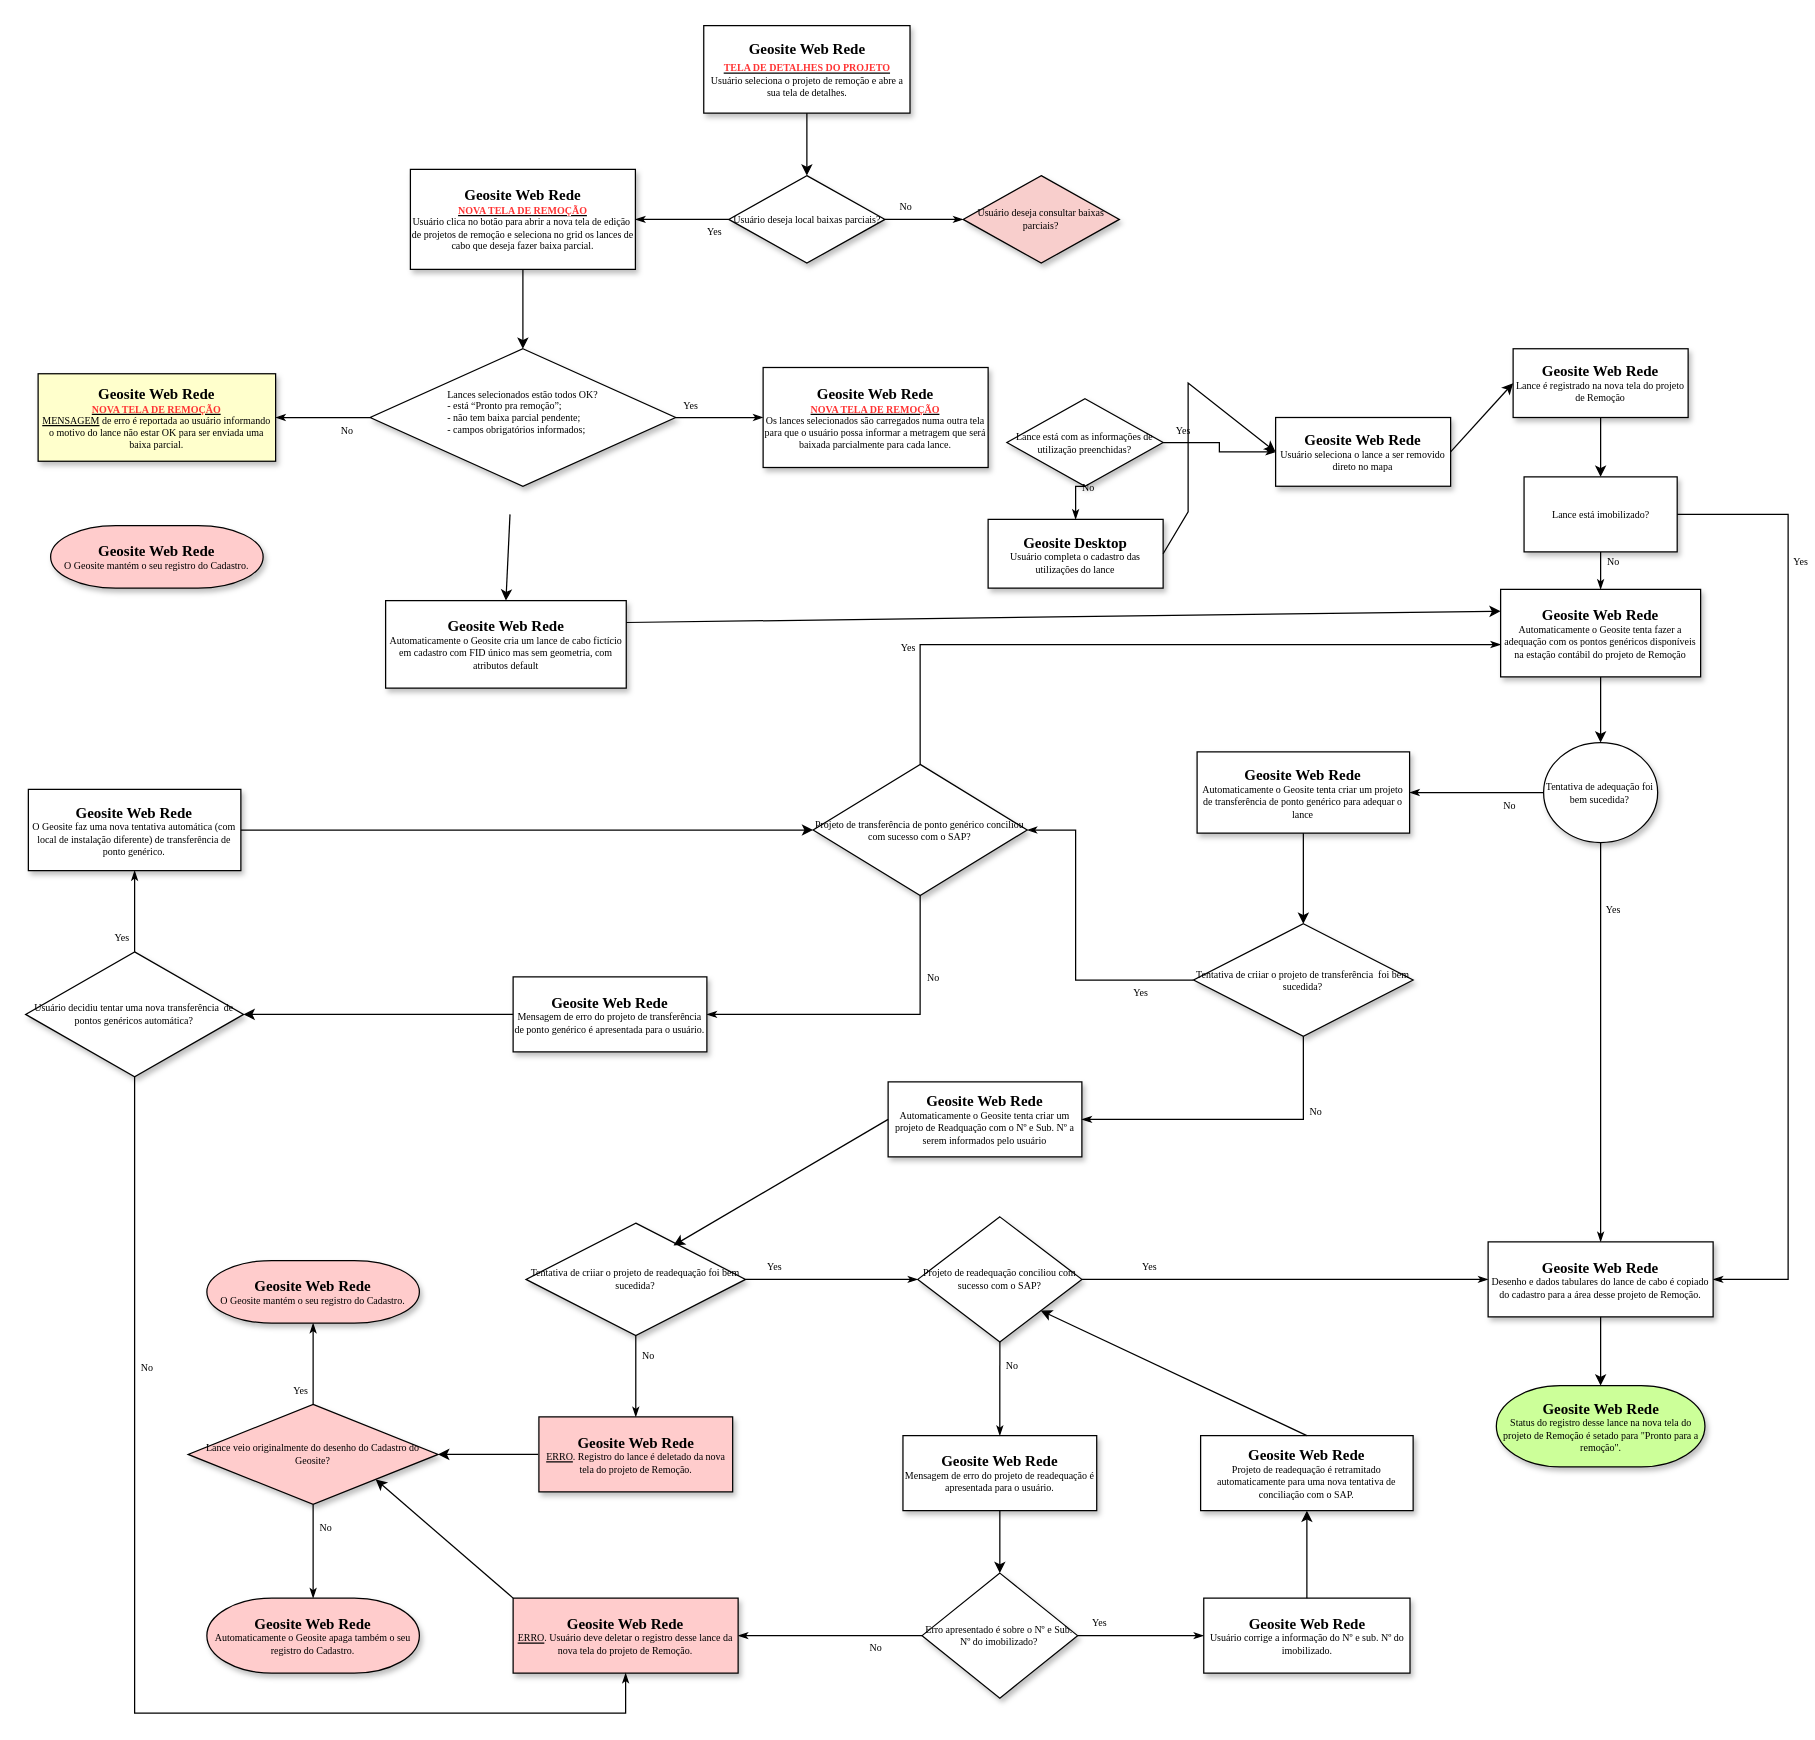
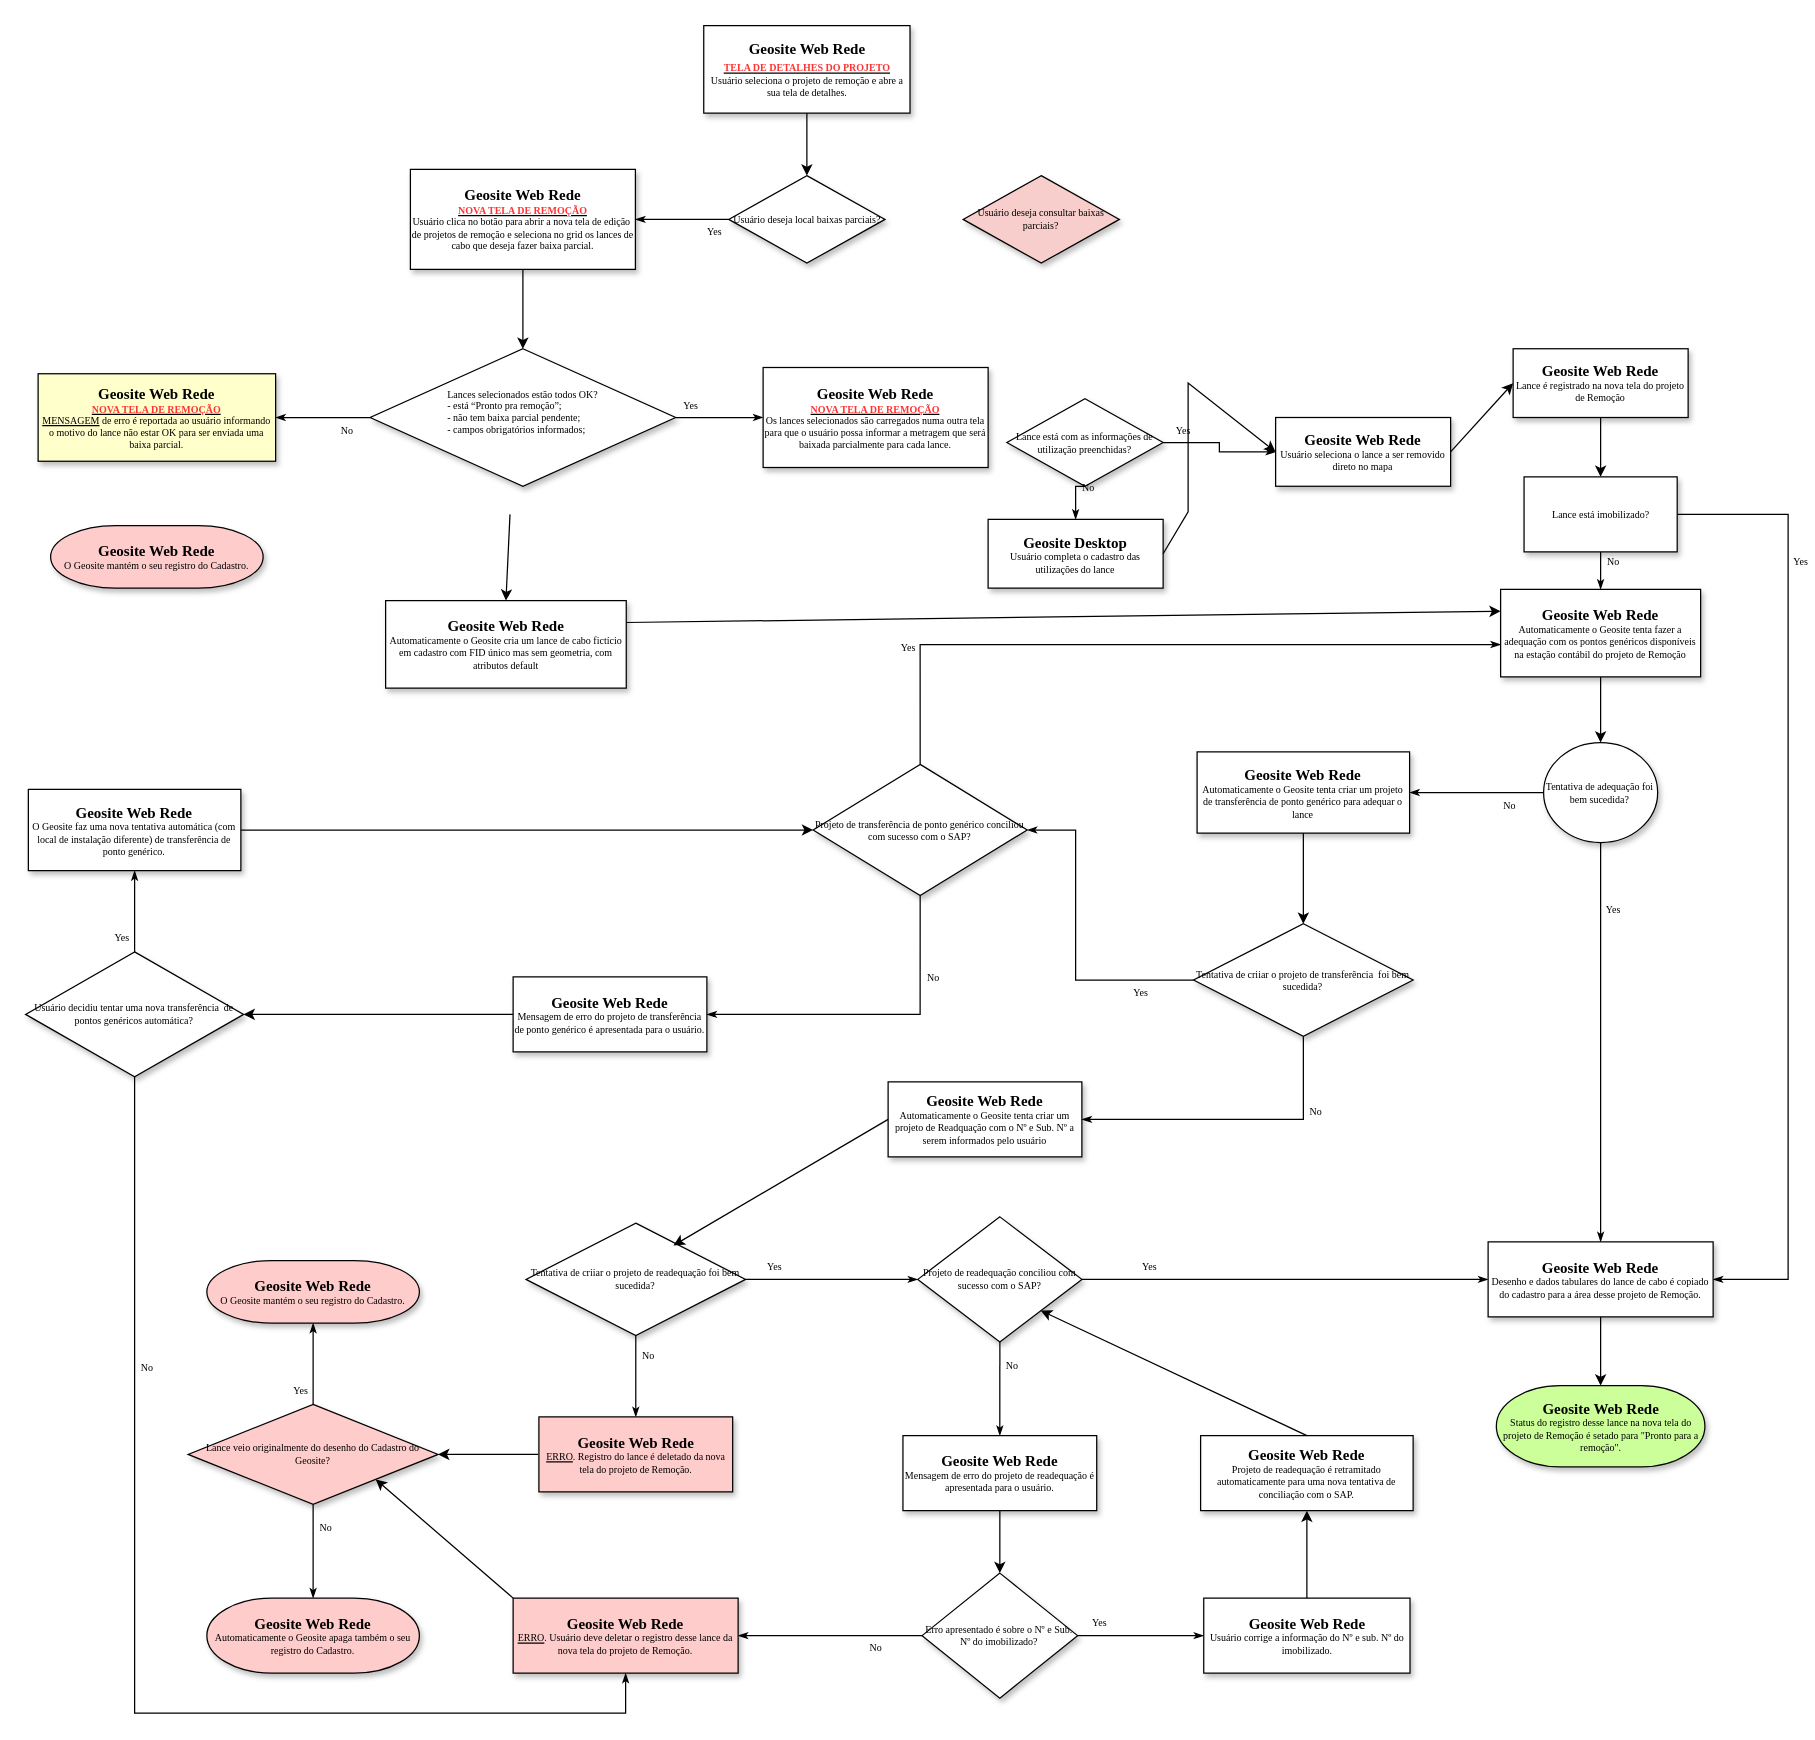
(920, 219) -> none
